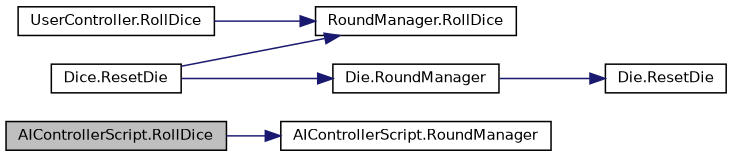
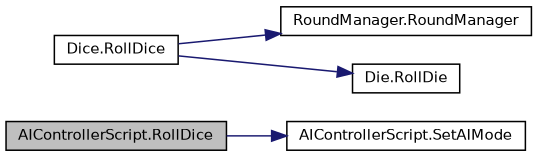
(116, 21) -> none
(416, 21) -> (406, 21)
(116, 79) -> (116, 50)
(416, 79) -> (406, 79)
(666, 79) -> none
(416, 136) -> (406, 136)
